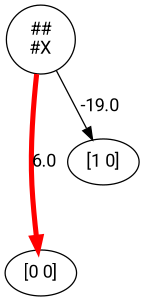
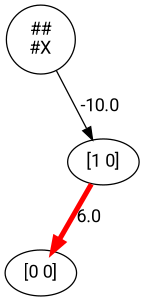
(100, 106) -> (100, 106)
(31, 156) -> (75, 212)
